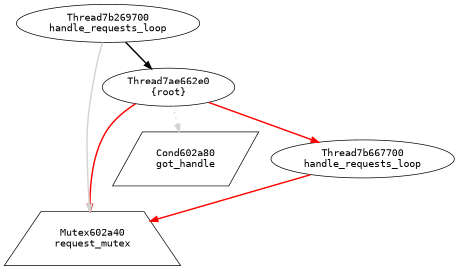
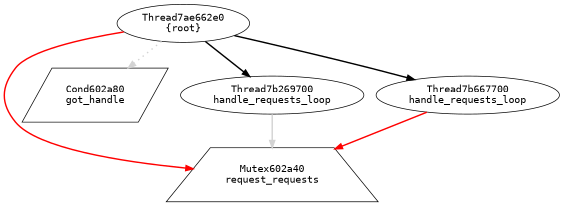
(136, 53) -> (225, 57)
(260, 121) -> (321, 56)
(92, 239) -> (272, 175)
